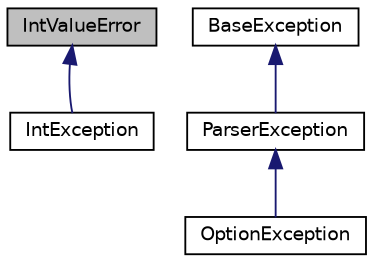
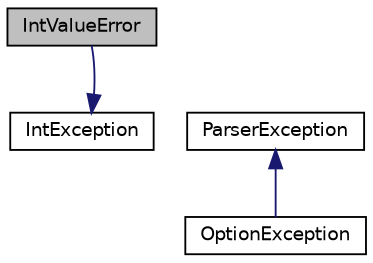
(276, 27) -> none
(70, 89) -> (94, 70)
